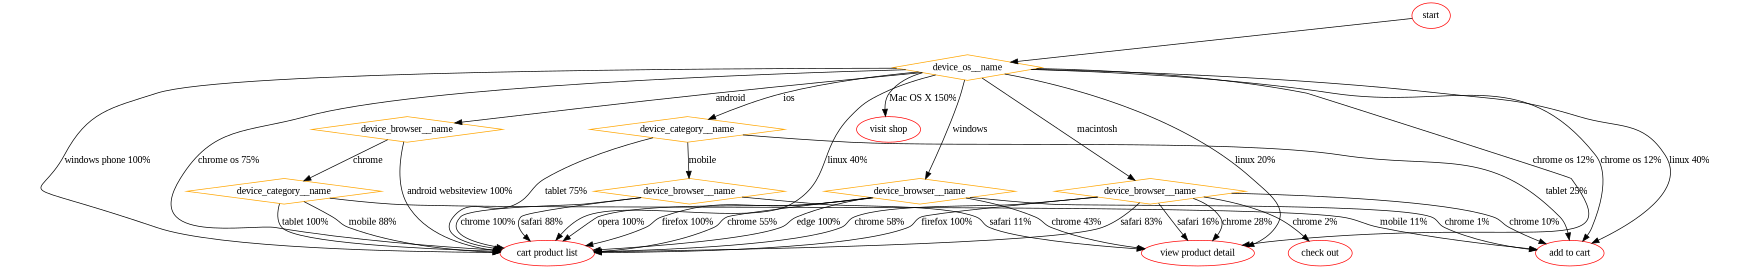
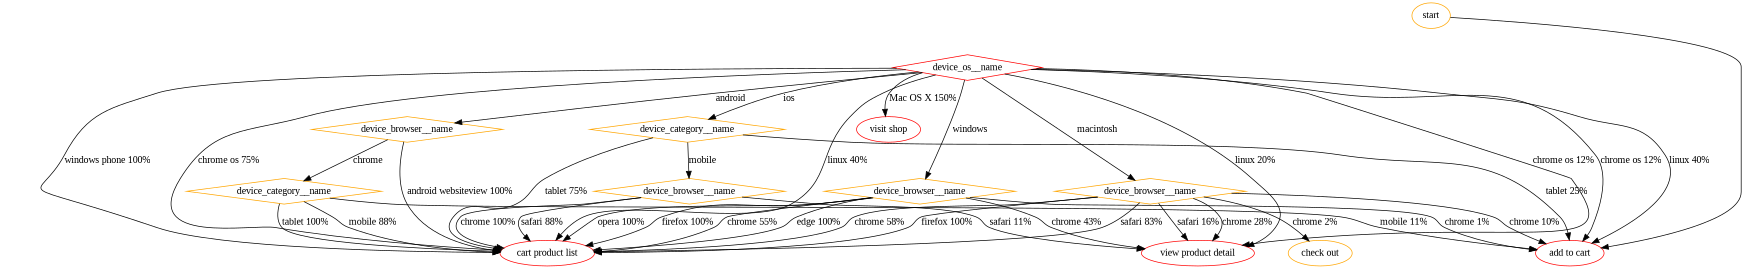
(1431, 16) -> (1431, 16)
(1215, 40) -> (1733, 58)
(967, 68) -> (967, 68)
(1320, 253) -> (1320, 253)
